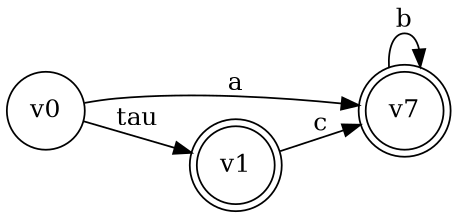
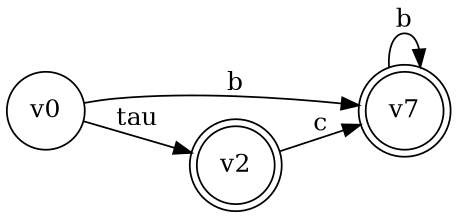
(236, 84) -> (236, 84)
(236, 165) -> (236, 165)
